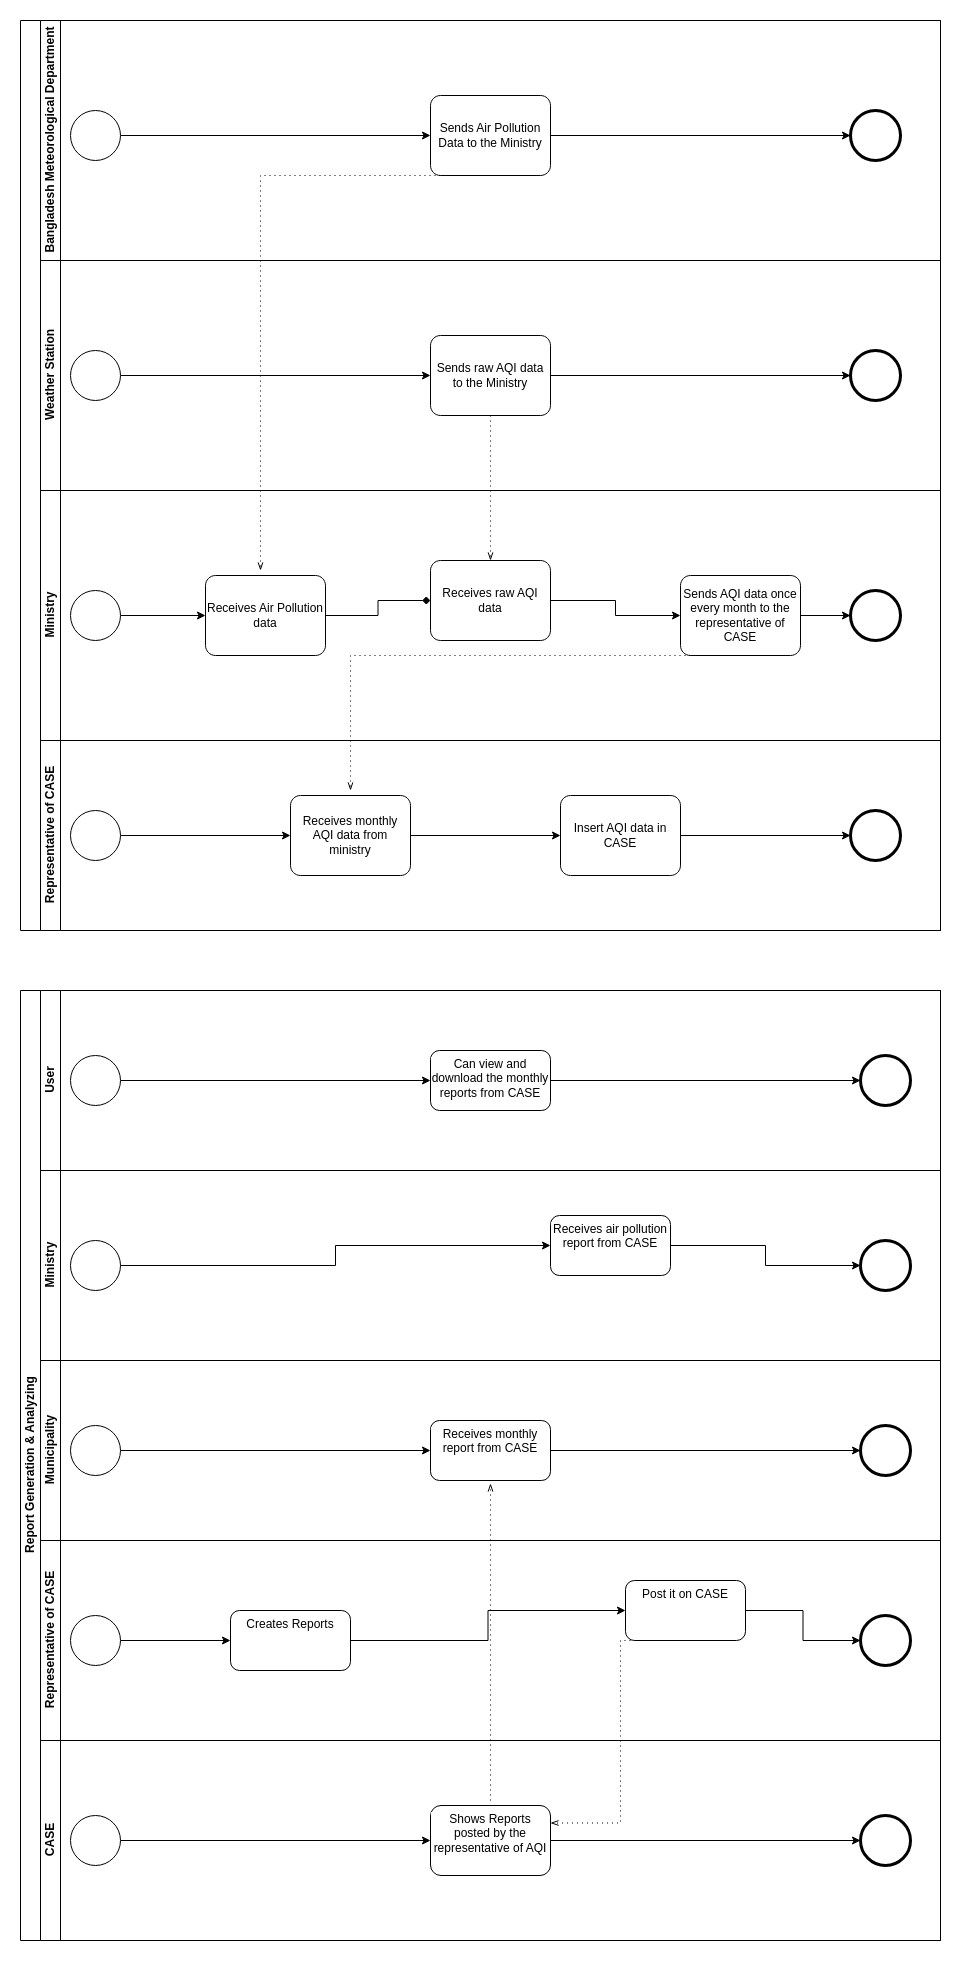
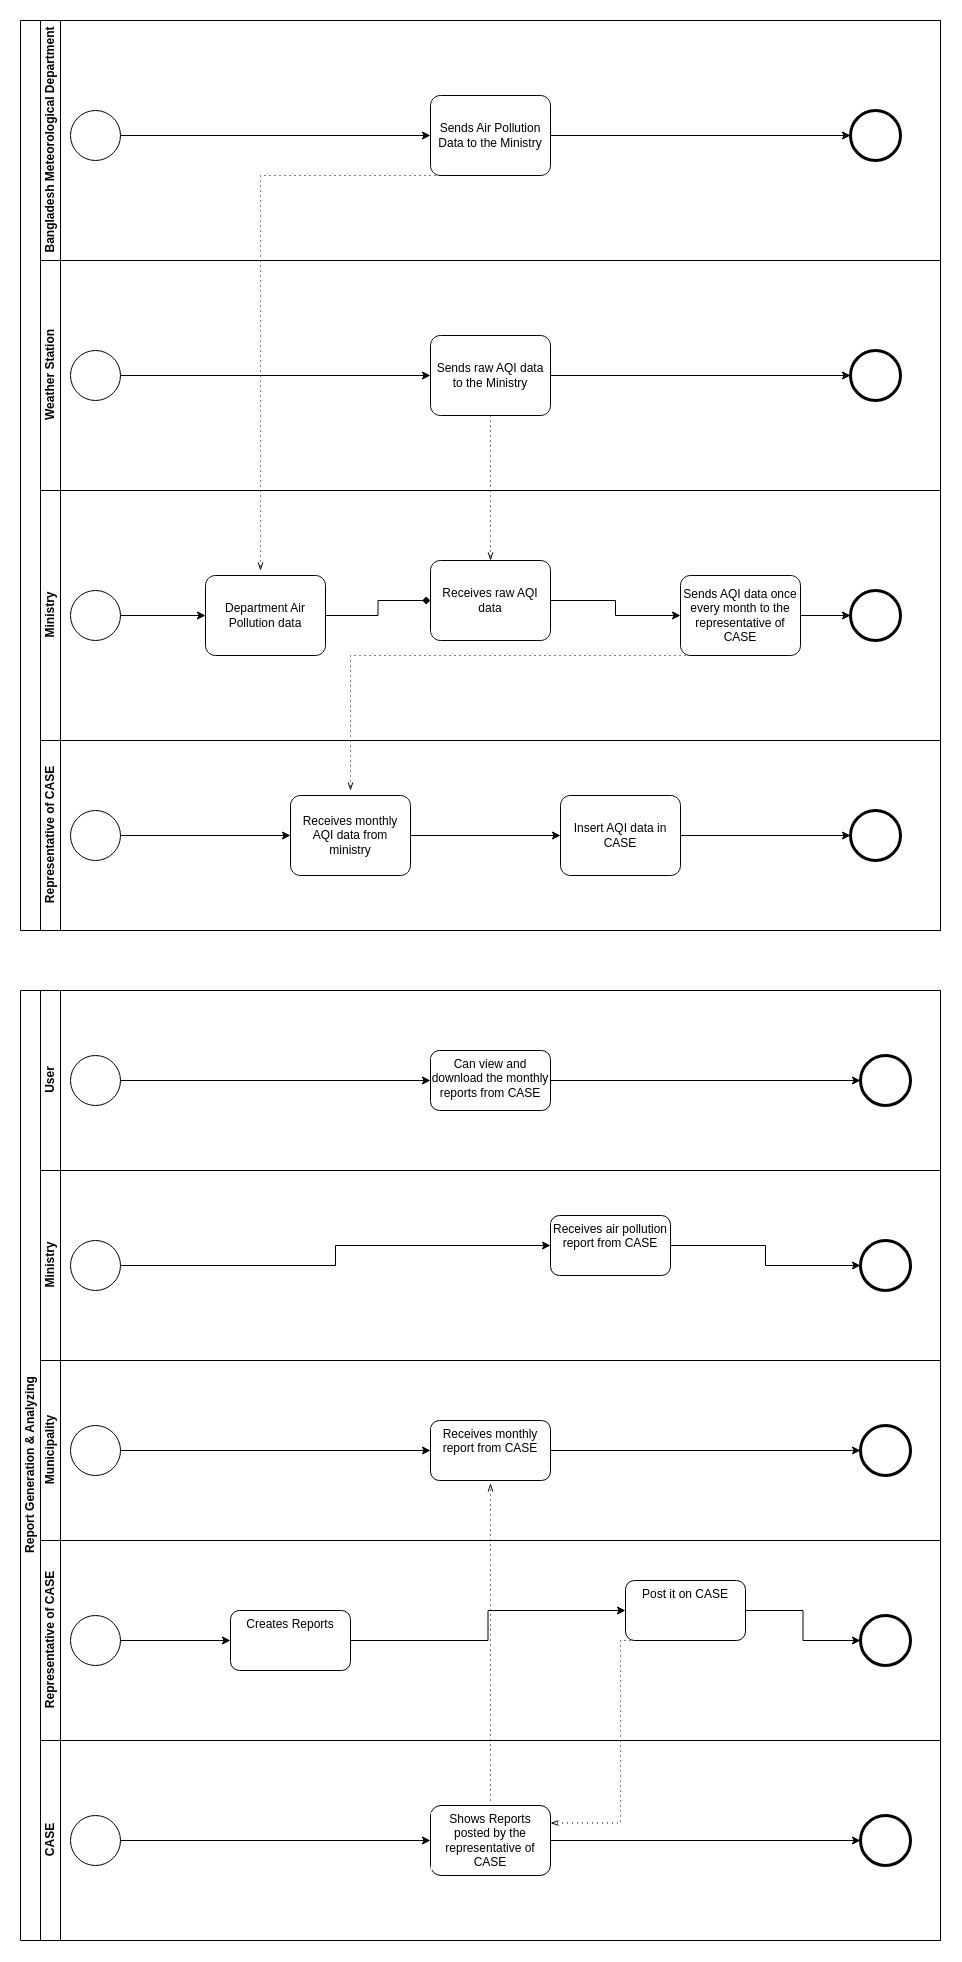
(266, 616) -> (266, 616)
(491, 1834) -> (491, 1834)
